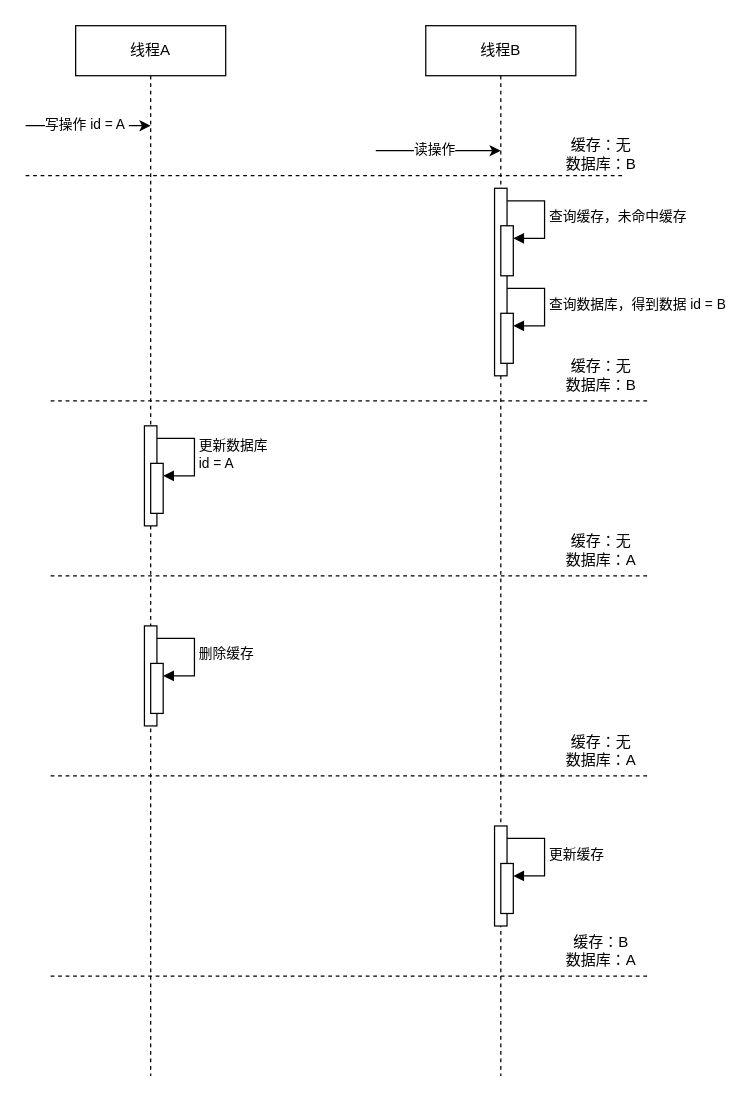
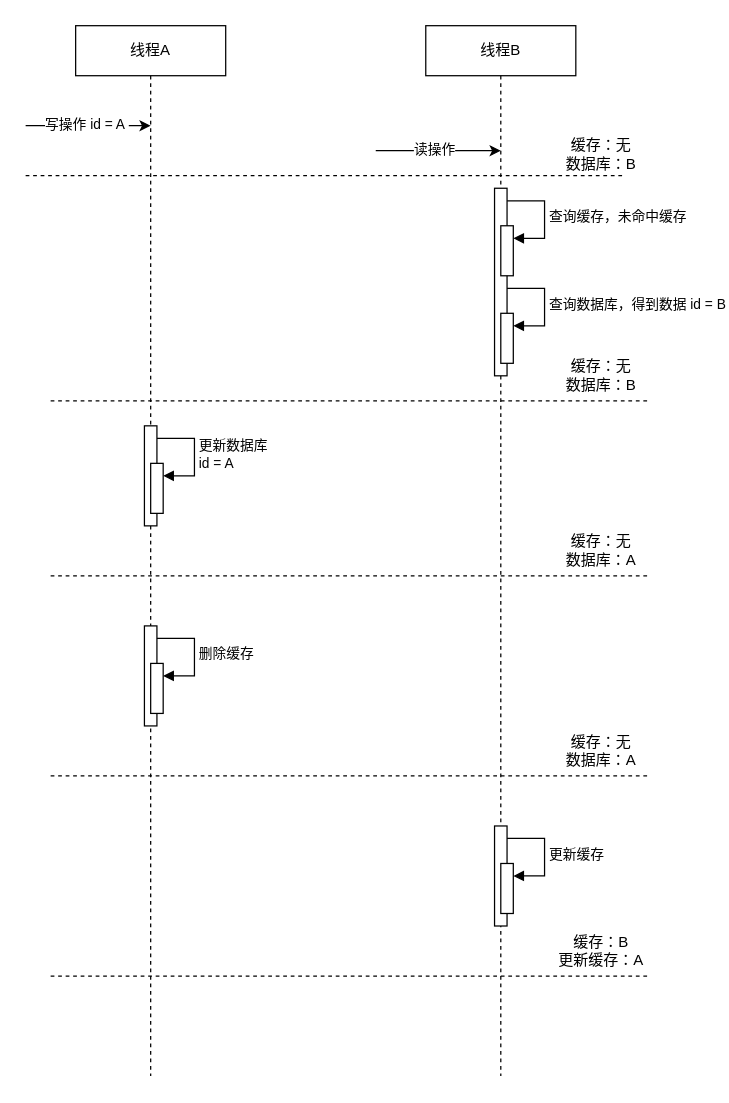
(601, 951) -> (601, 951)
